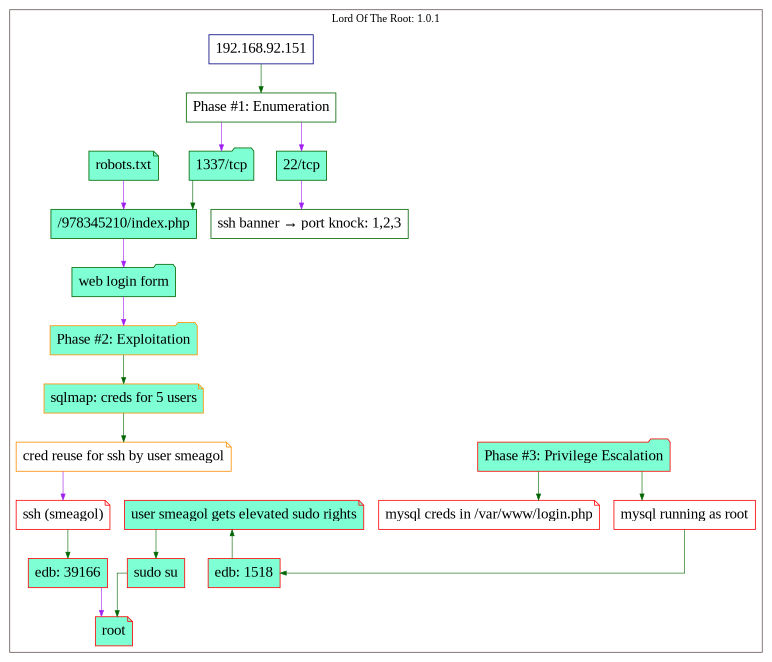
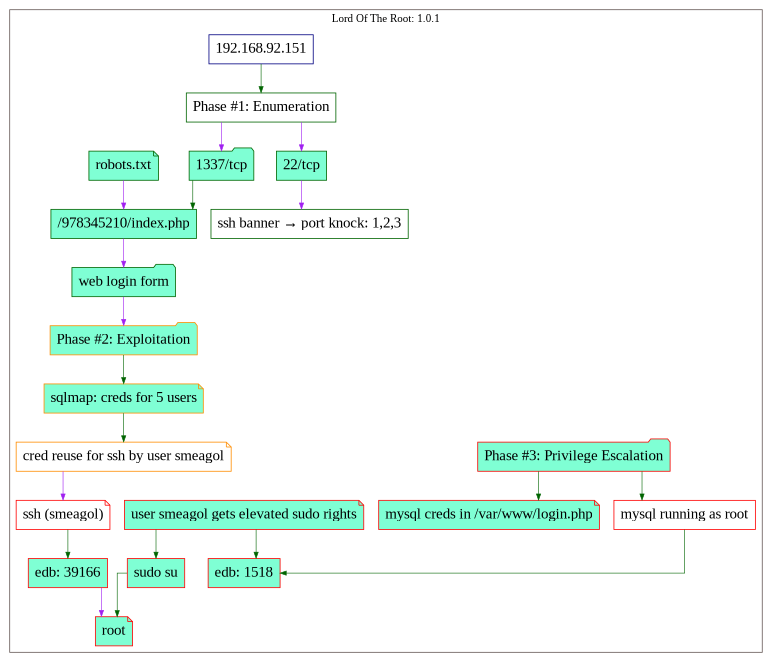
(489, 515) -> (489, 515)
(232, 547) -> (256, 541)
